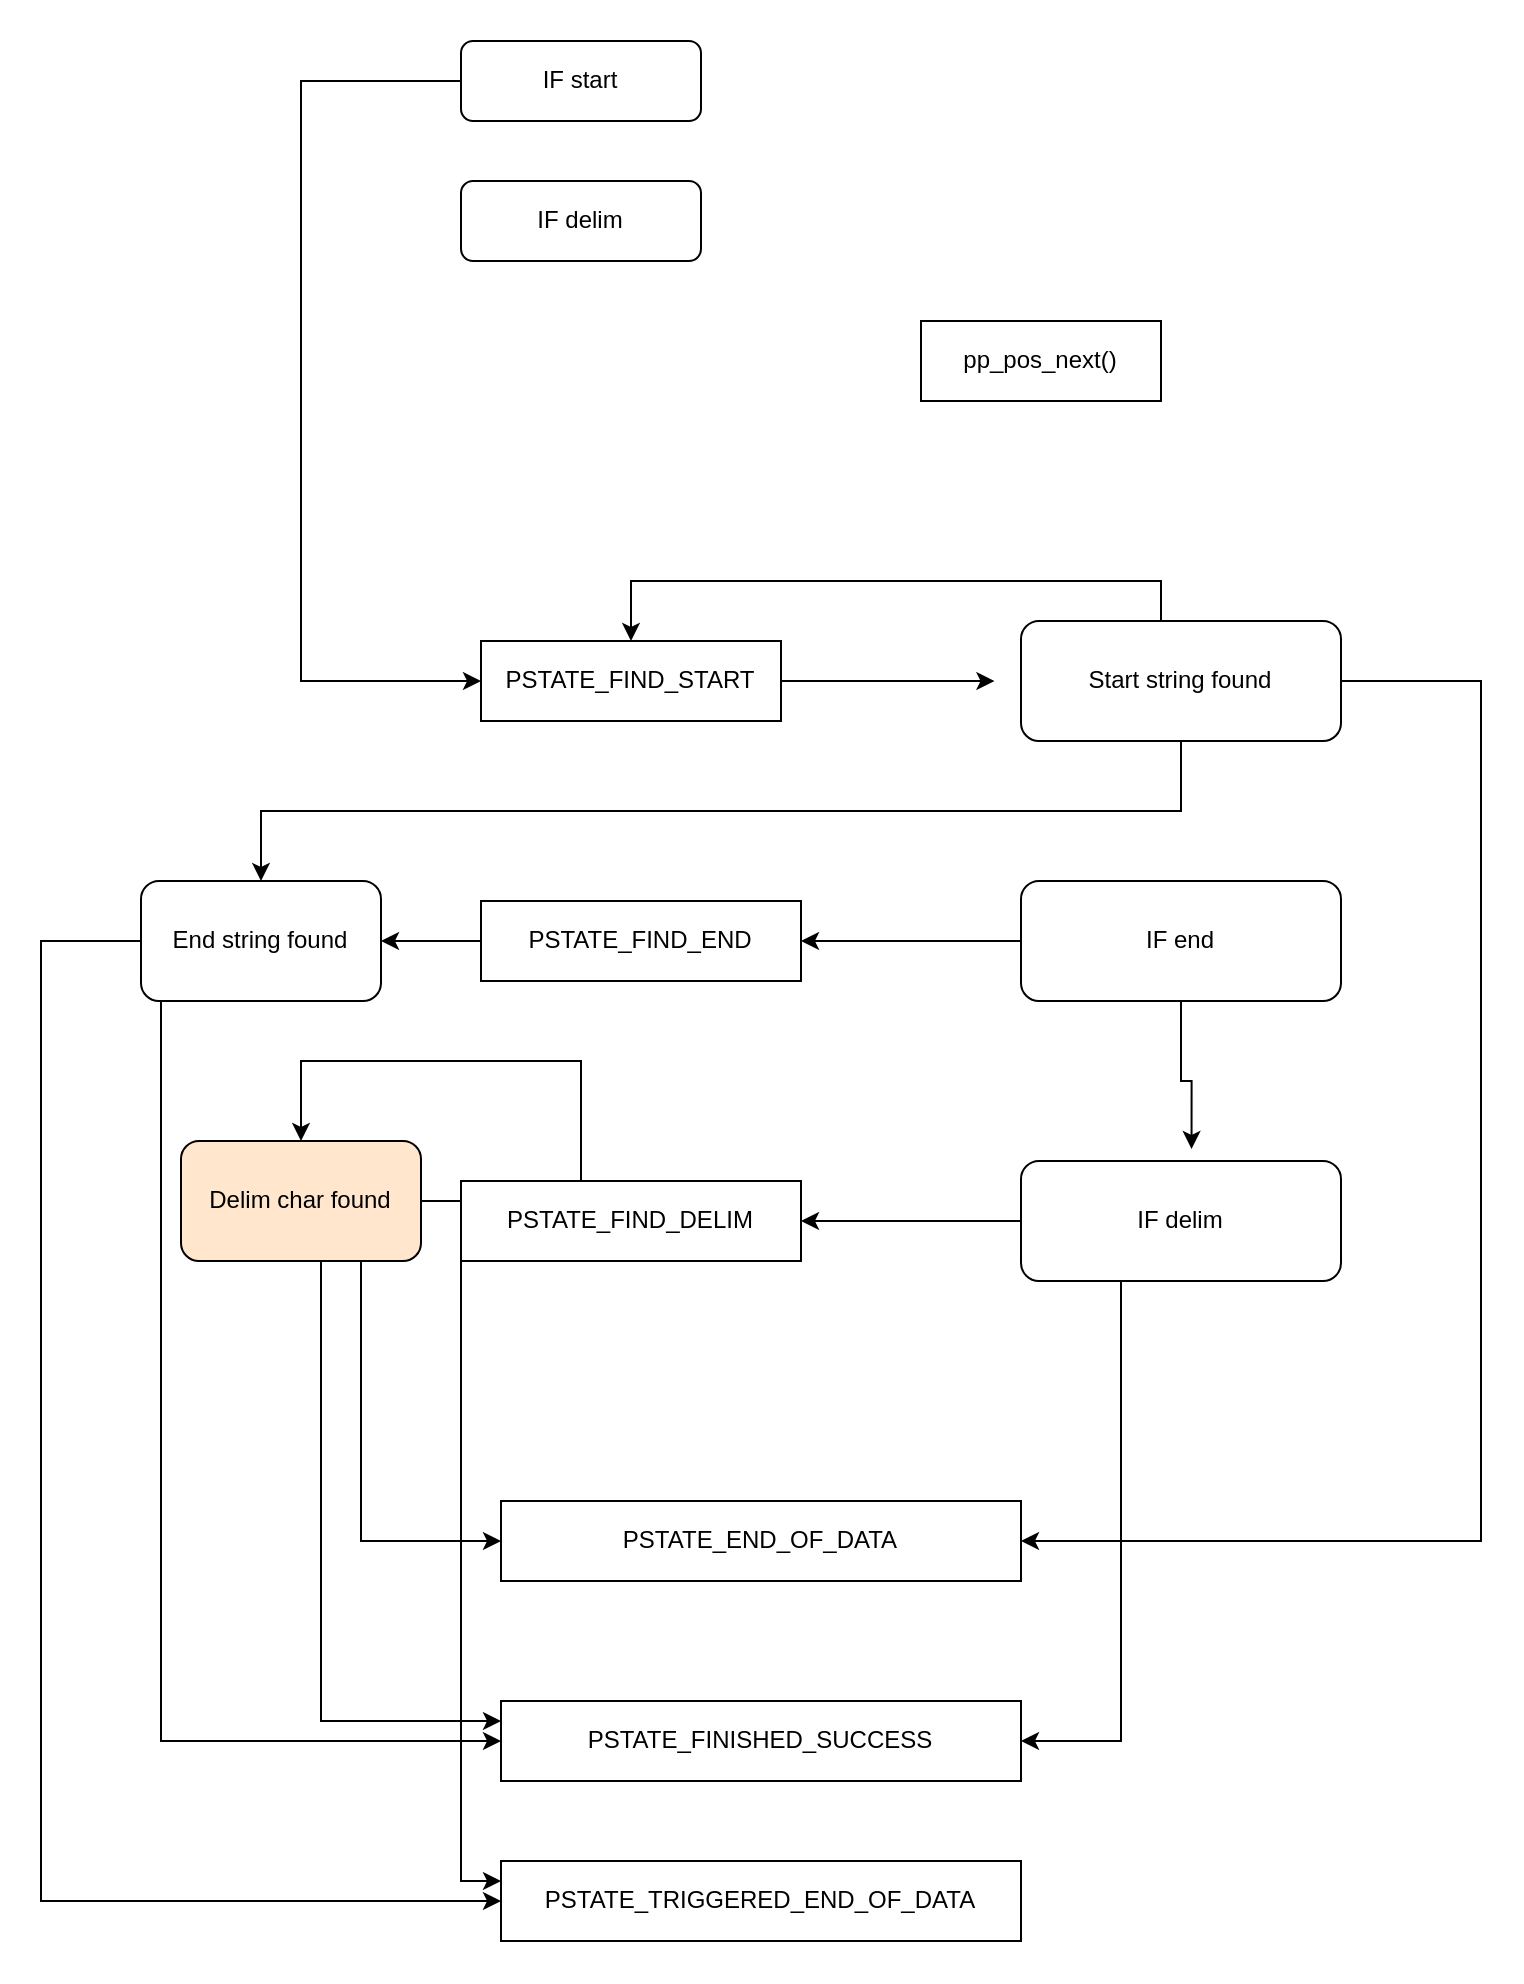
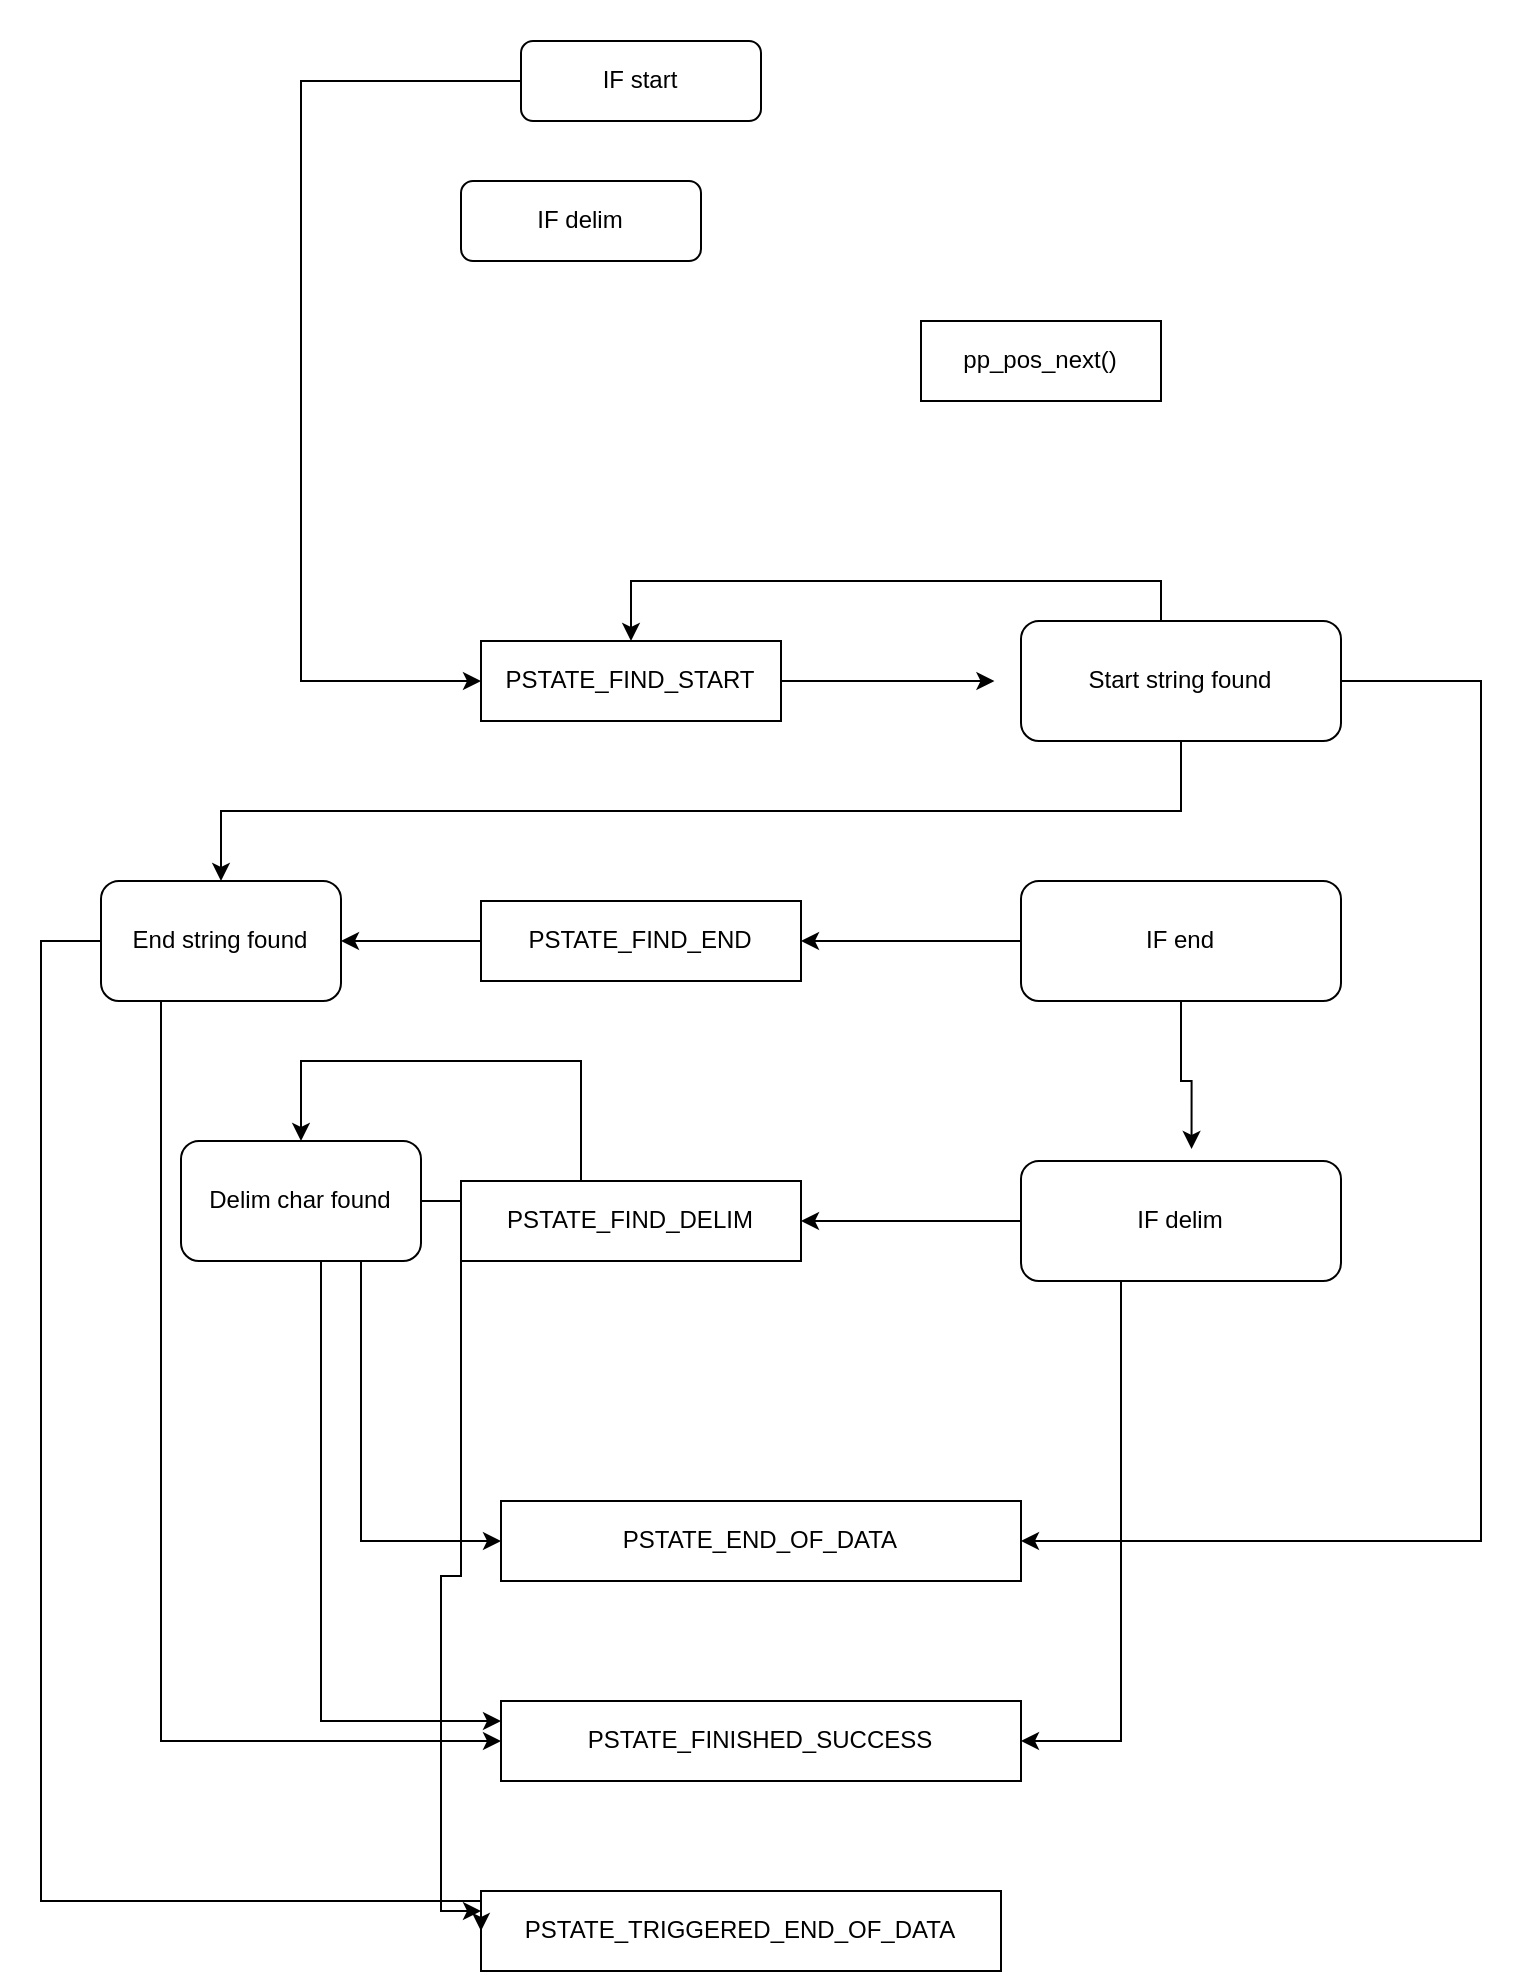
(581, 81) -> (641, 81)
(261, 941) -> (221, 941)
(301, 1201) -> (301, 1201)
(761, 1901) -> (741, 1931)
